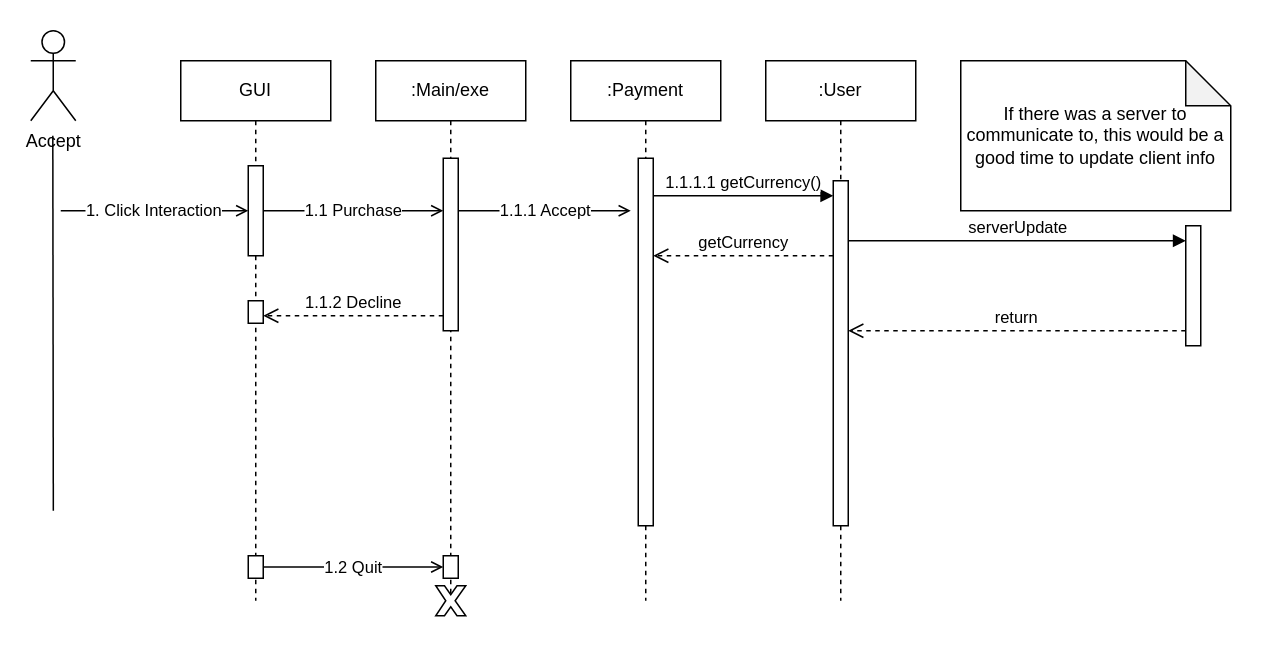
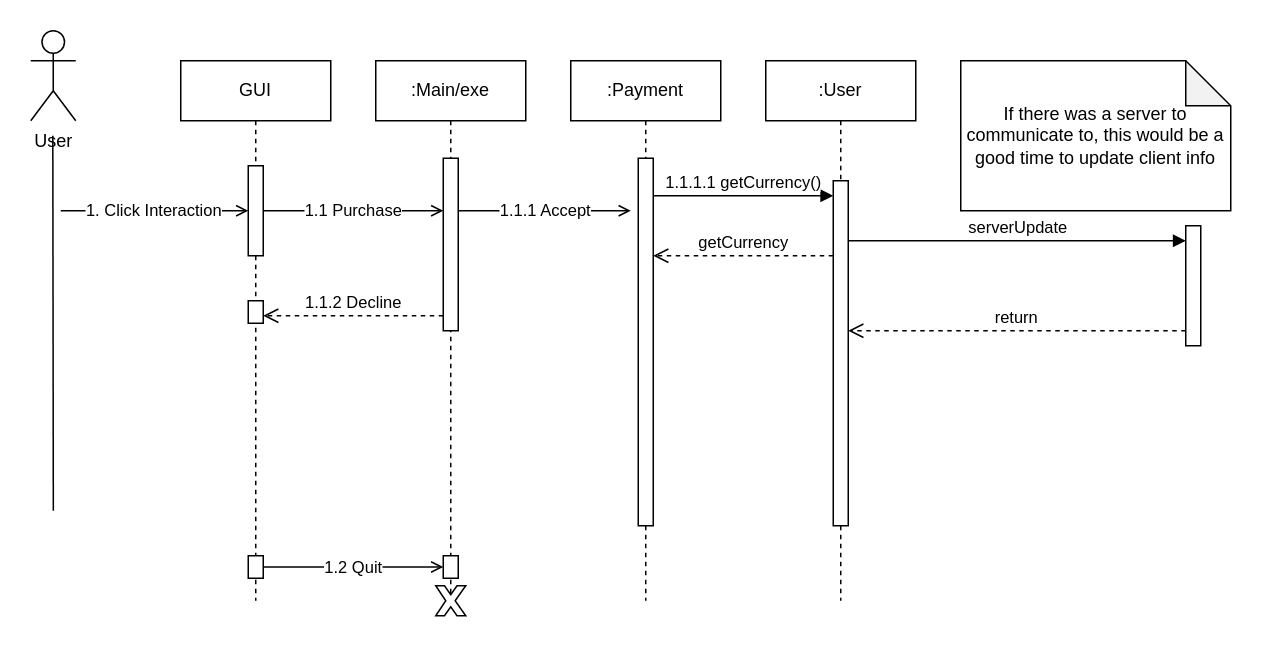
(54, 142) -> (54, 142)
